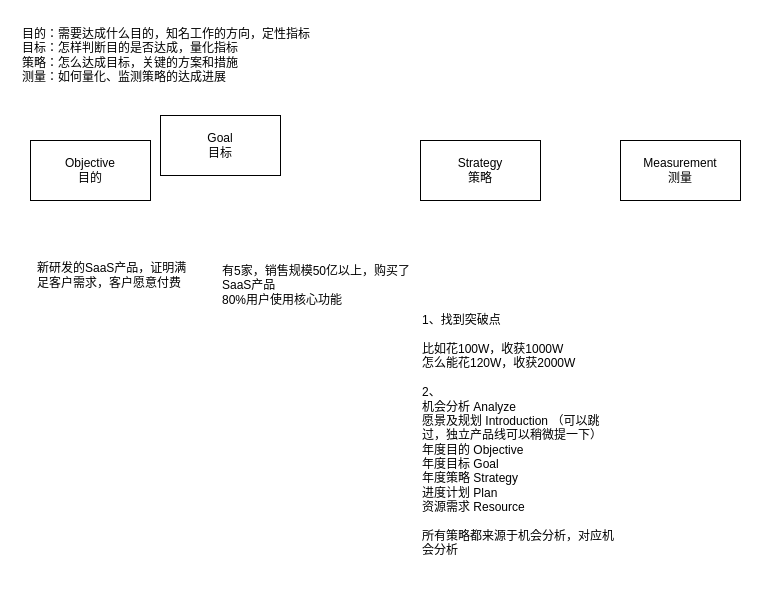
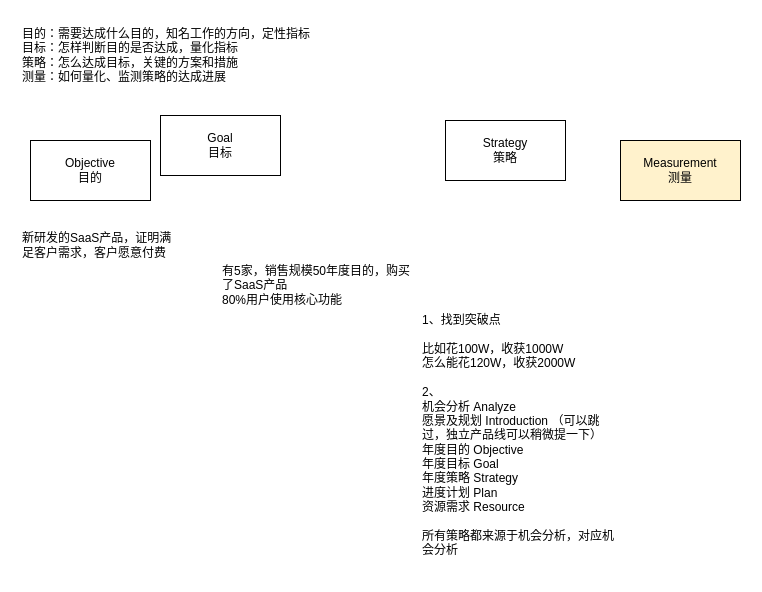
(481, 171) -> (506, 151)
(681, 171) -> (681, 171)
(116, 276) -> (101, 246)
(322, 286) -> (322, 286)
